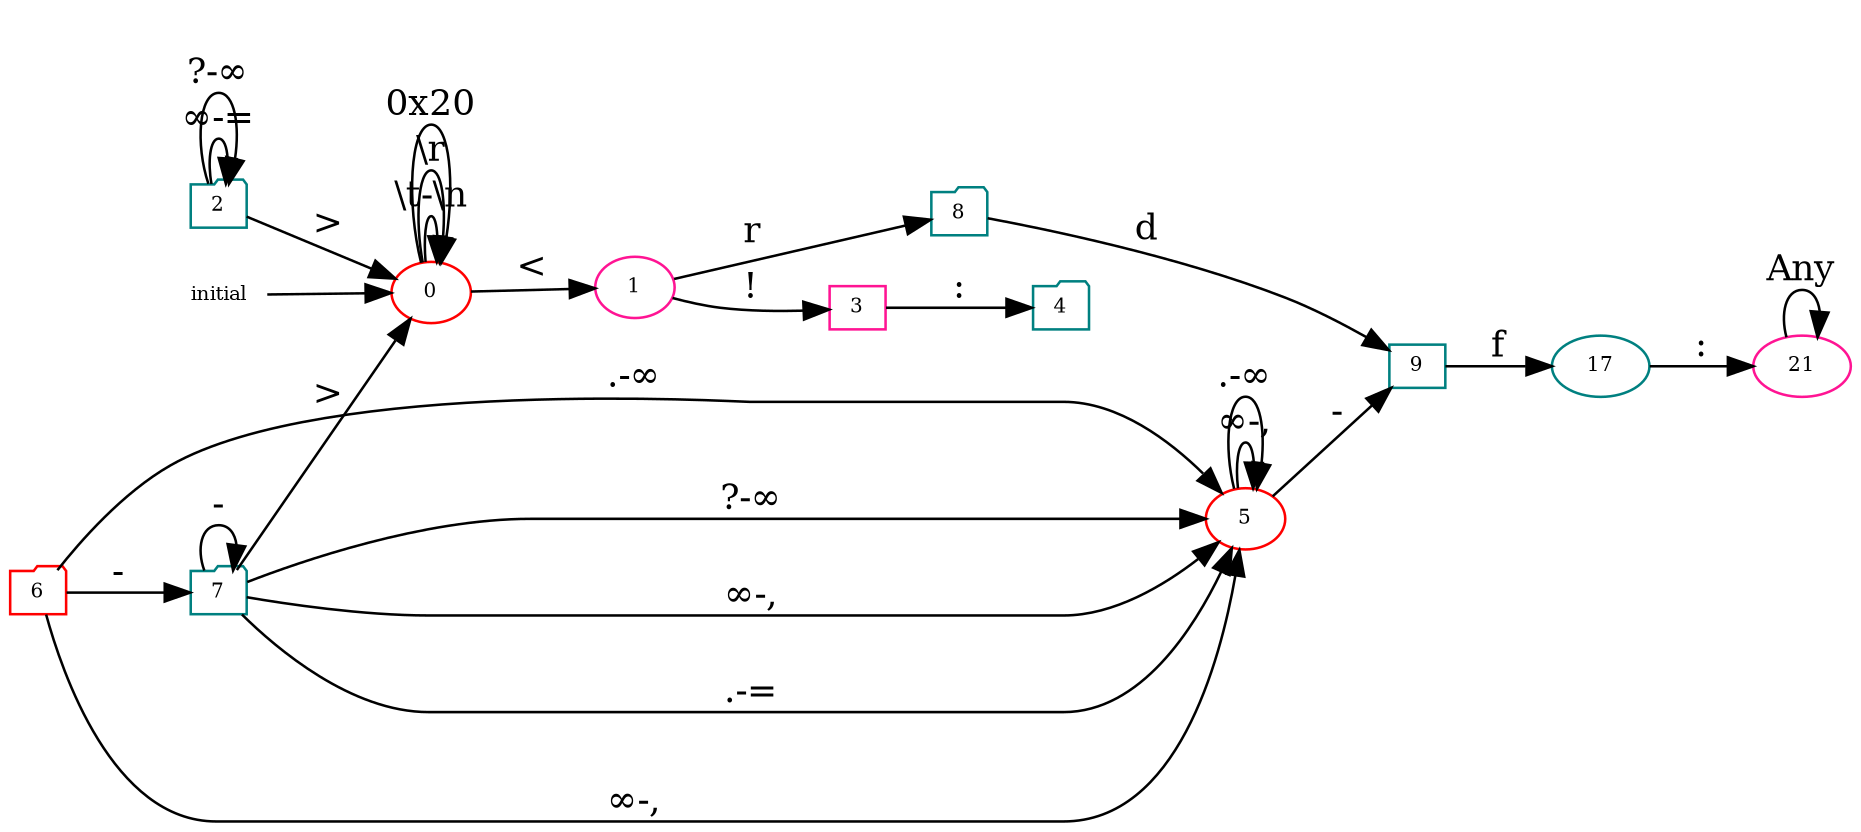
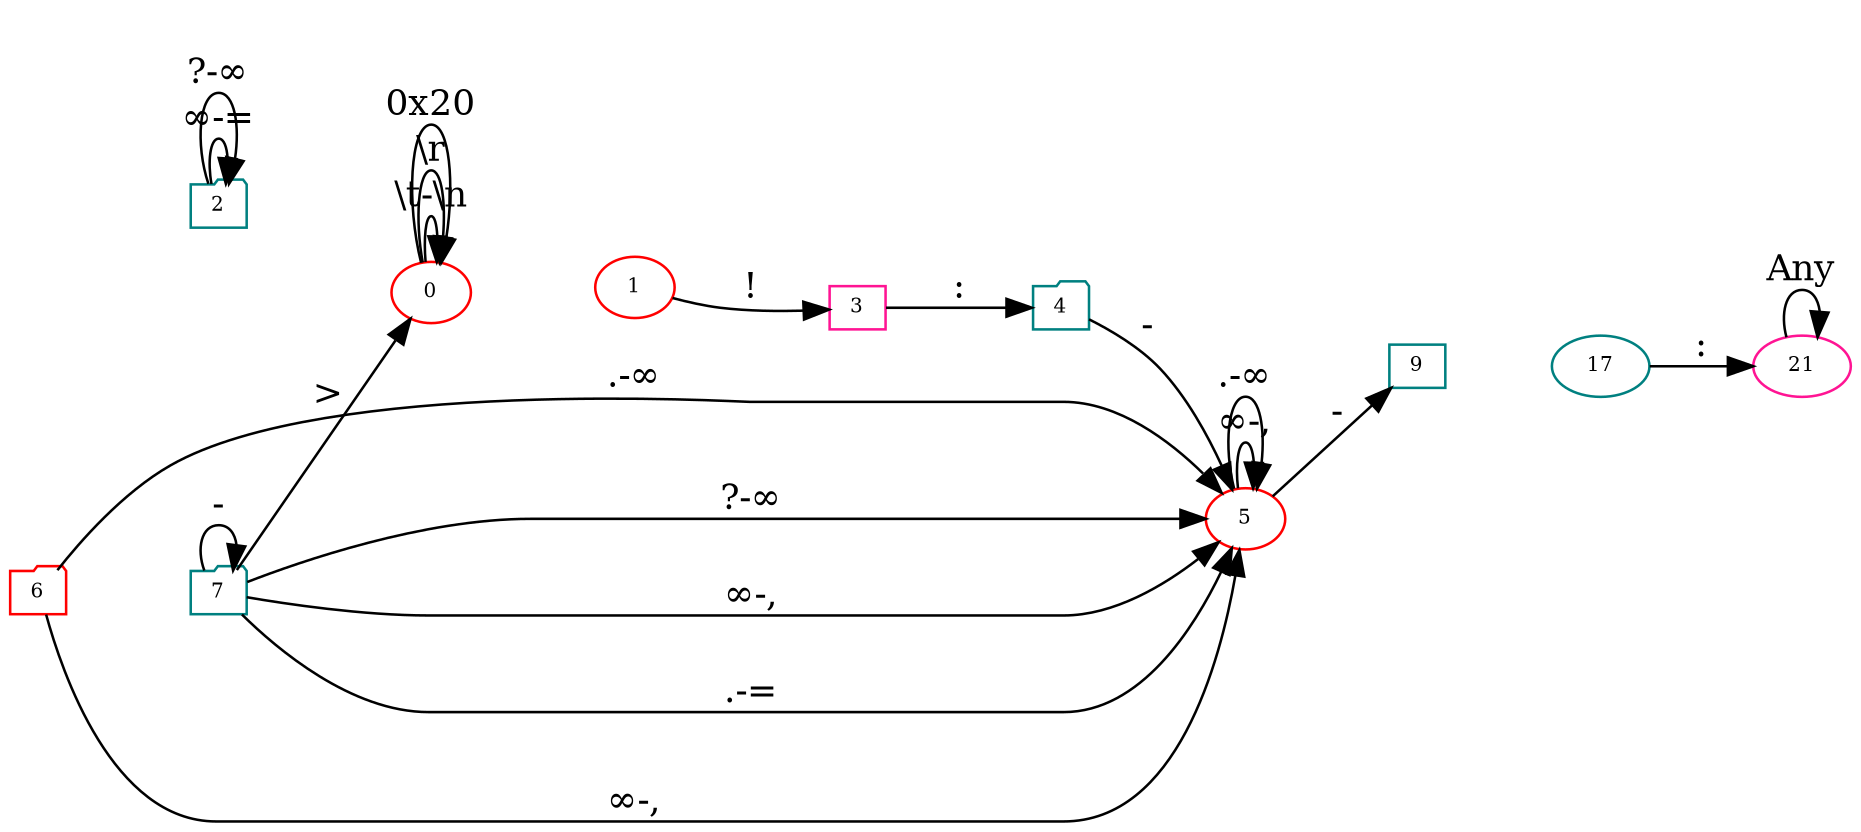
(959, 214) -> none
(309, 243) -> none
(635, 287) -> (635, 287)
(520, 290) -> none
(219, 295) -> none
(1486, 366) -> none
none -> (1170, 379)
(116, 593) -> none
